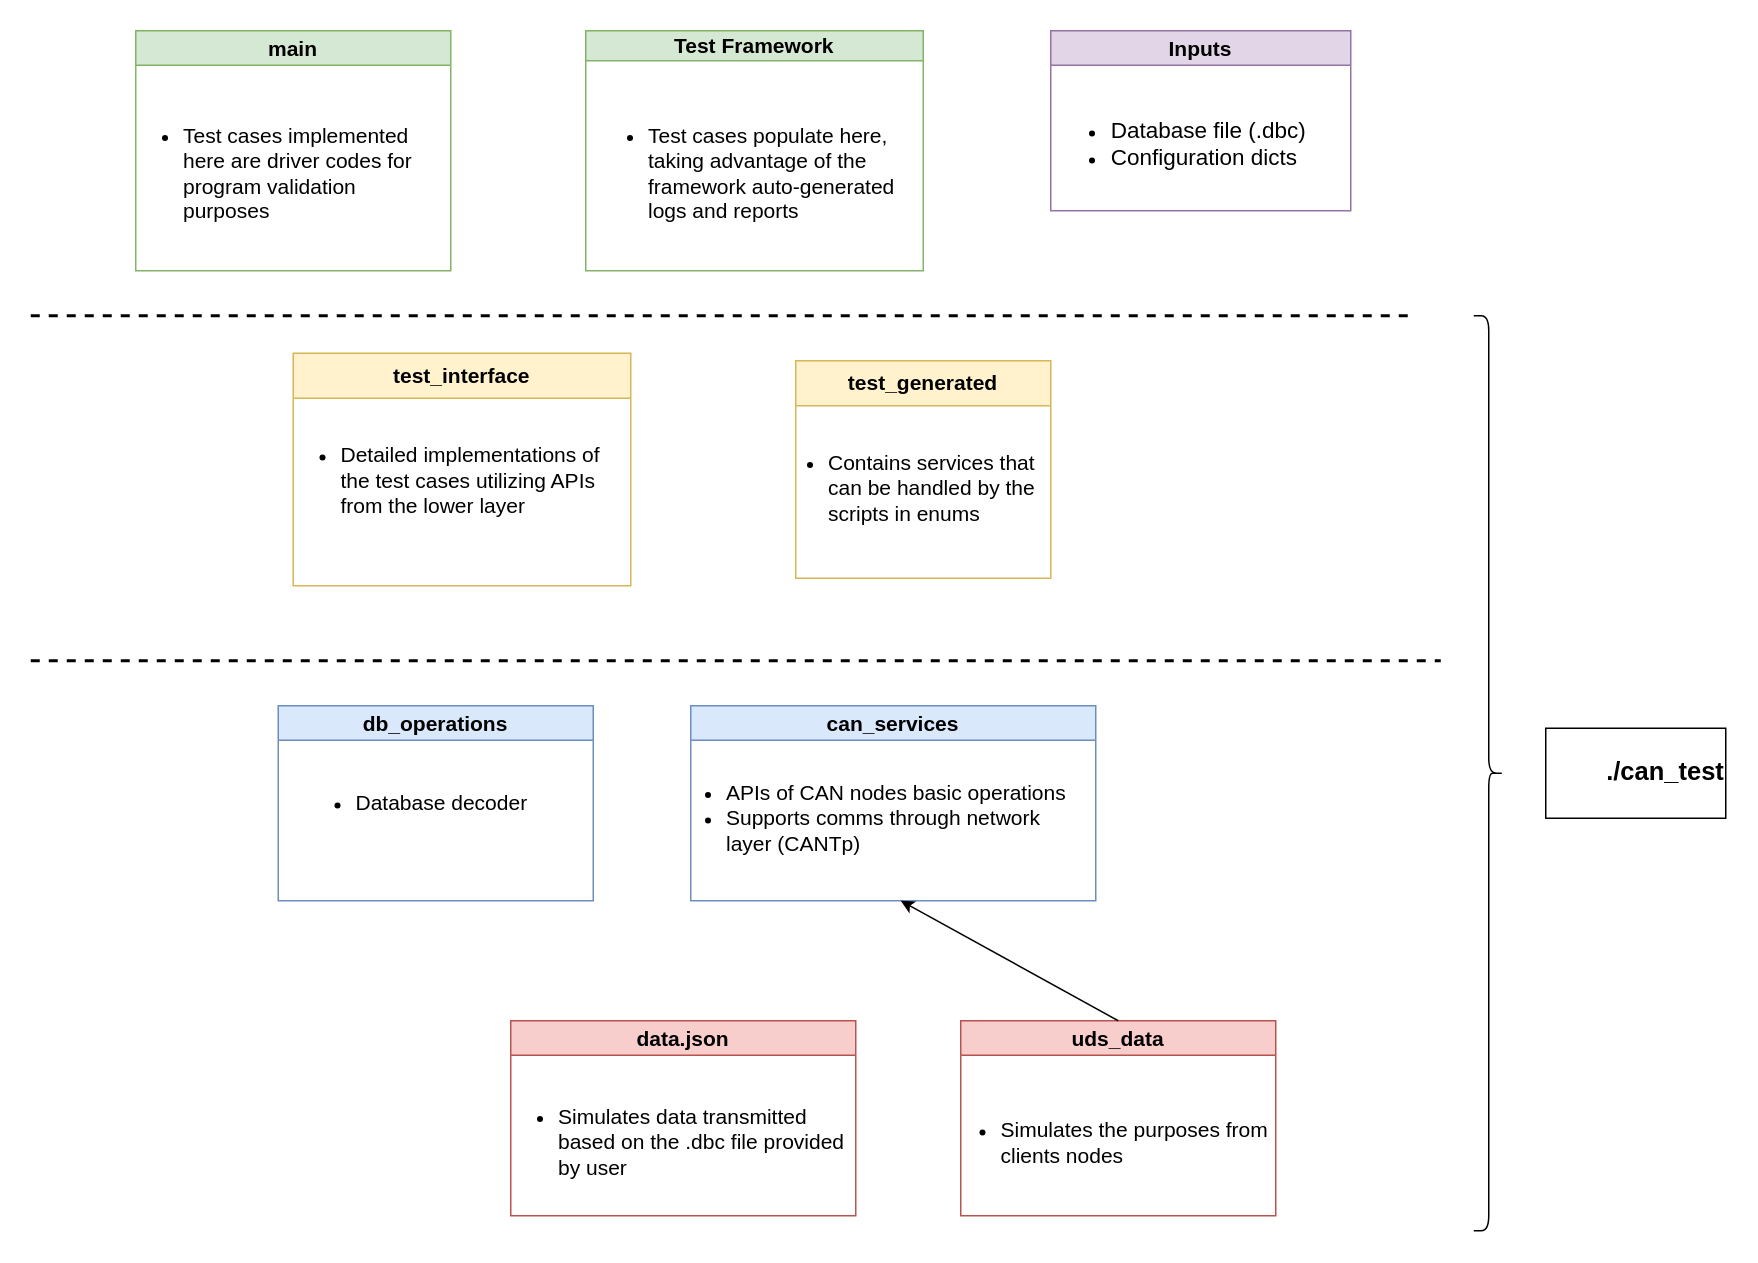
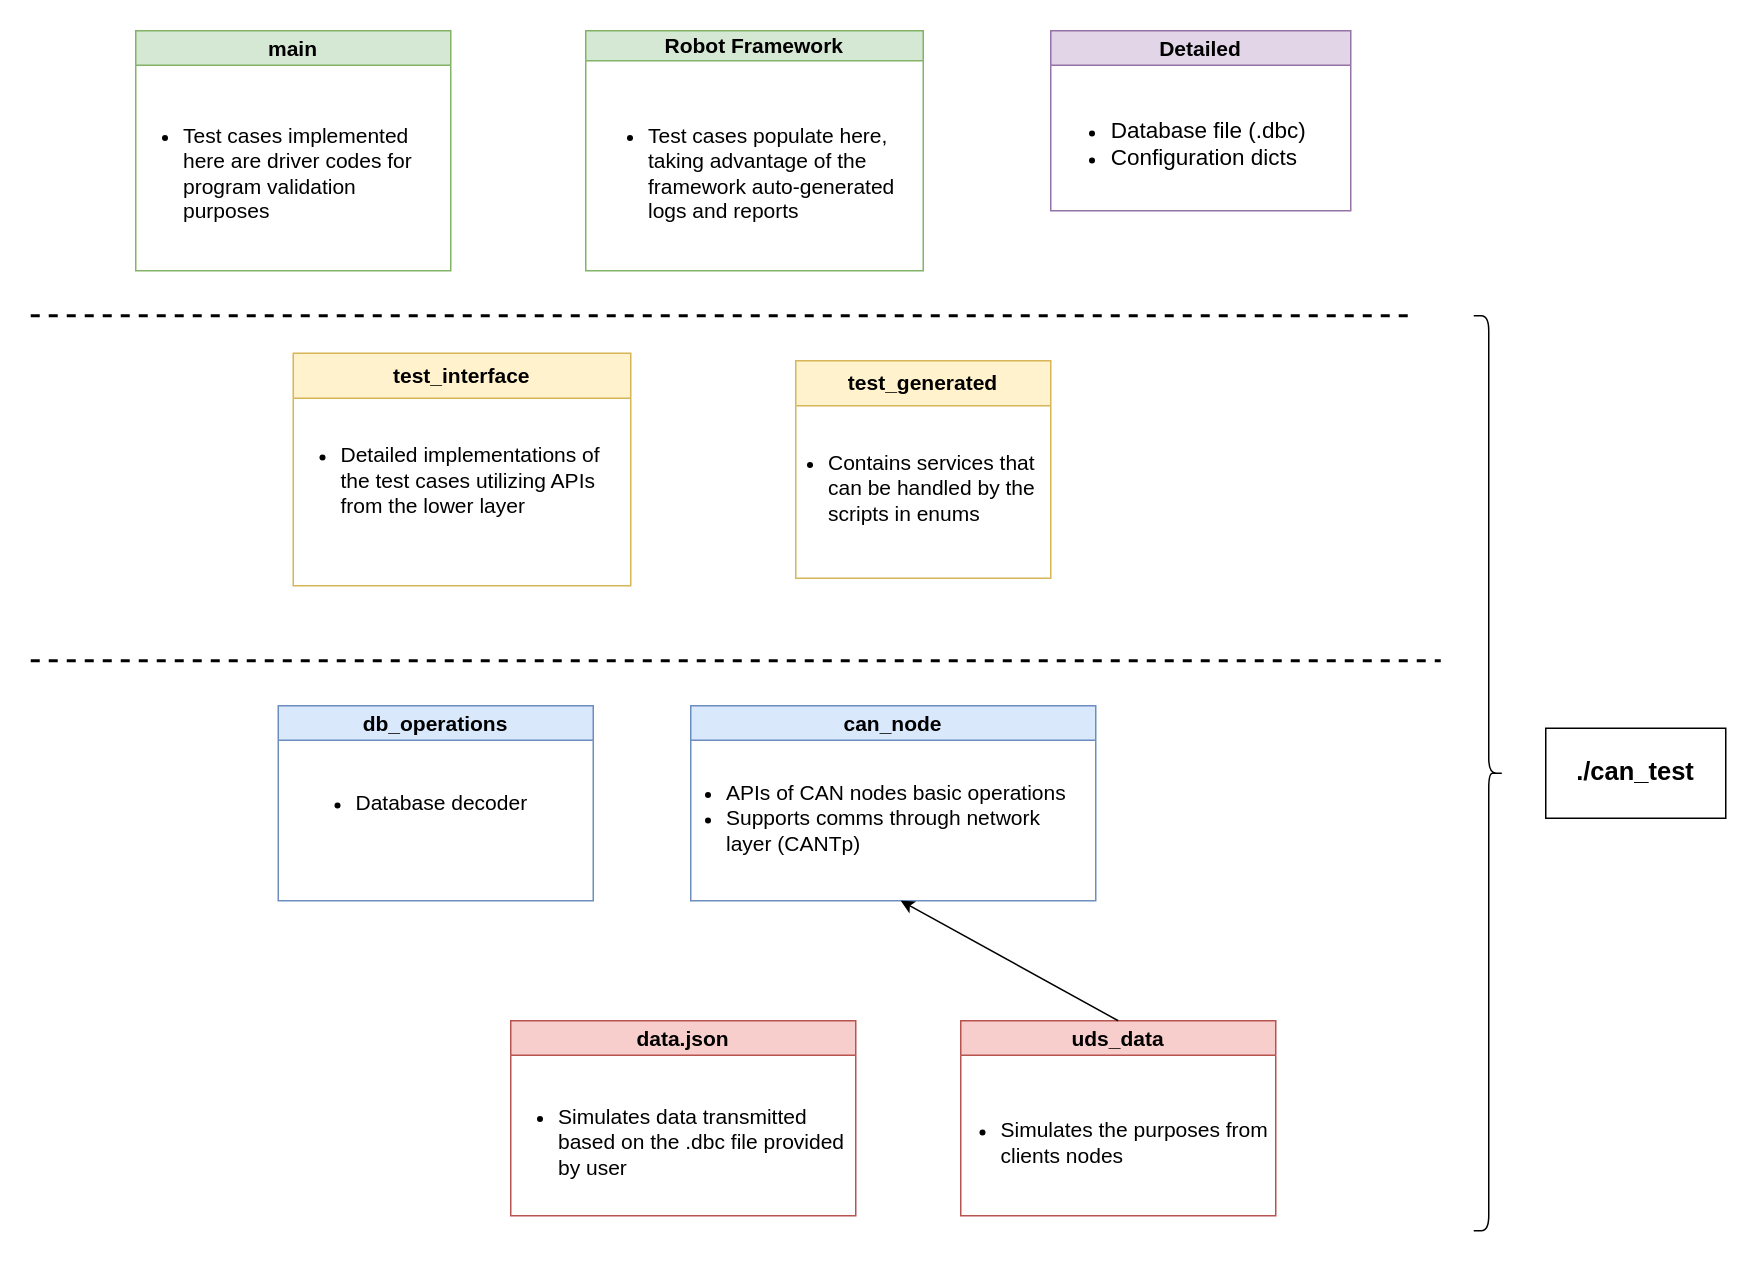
(755, 46) -> (755, 46)
(1201, 49) -> (1201, 49)
(893, 724) -> (893, 724)
(1666, 773) -> (1636, 773)
